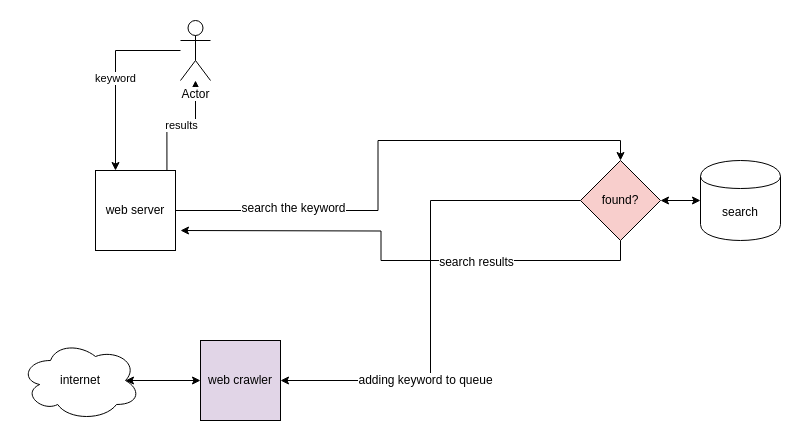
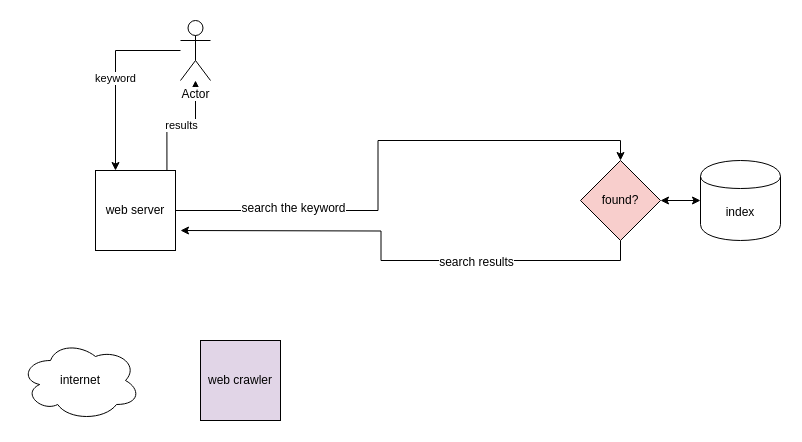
(741, 213) -> (741, 213)
(431, 287) -> none
(163, 381) -> none
